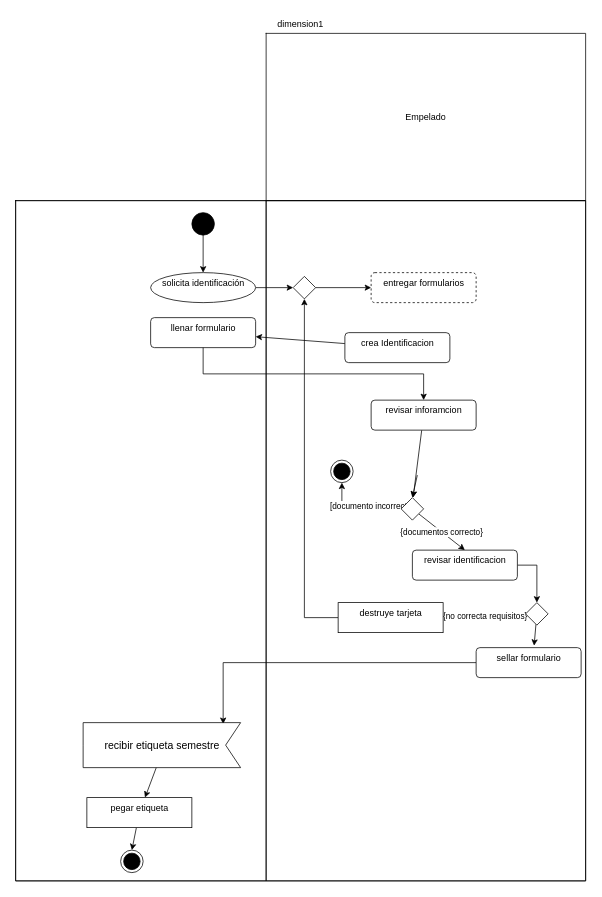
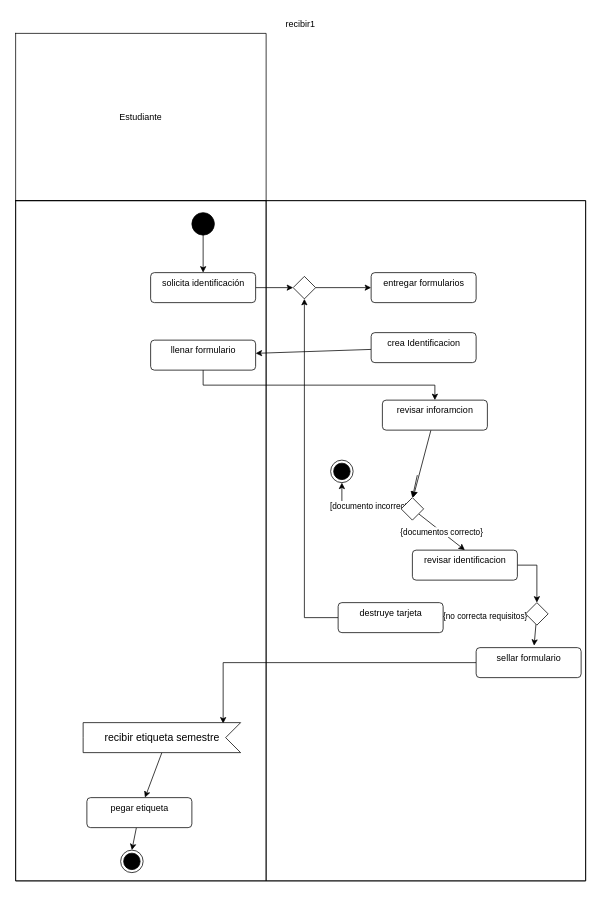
(300, 24) -> (300, 24)
none -> (141, 117)
(426, 117) -> none
(203, 288) -> (203, 288)
(423, 288) -> (423, 288)
(203, 333) -> (203, 355)
(397, 348) -> (423, 348)
(423, 415) -> (435, 415)
(390, 618) -> (390, 618)
(162, 745) -> (162, 738)
(139, 813) -> (139, 813)
